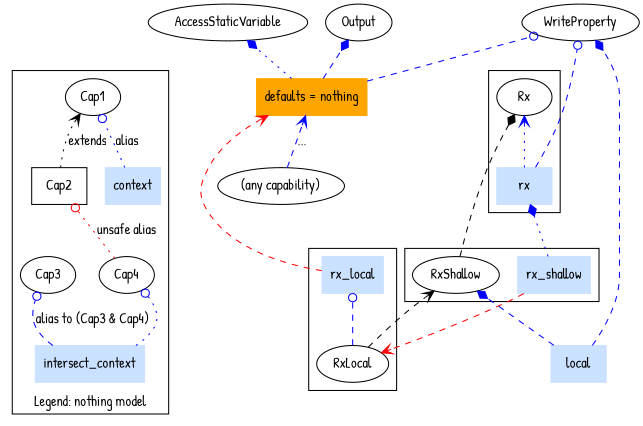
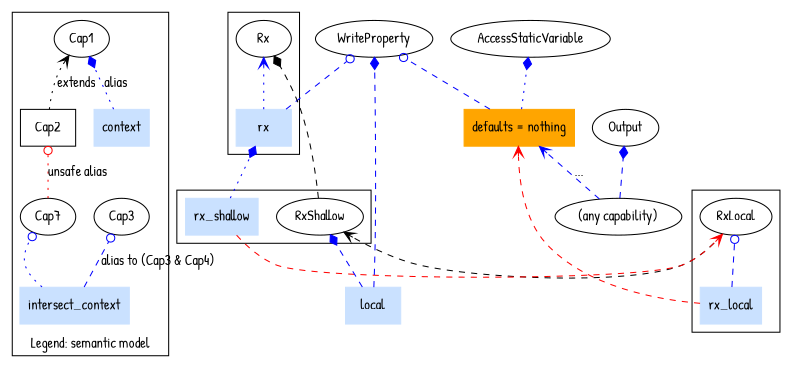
(332, 64) -> (622, 178)
(114, 145) -> (104, 88)
(127, 275) -> (48, 217)
(353, 324) -> (733, 265)
(90, 402) -> (90, 344)
